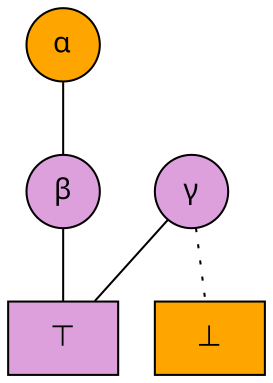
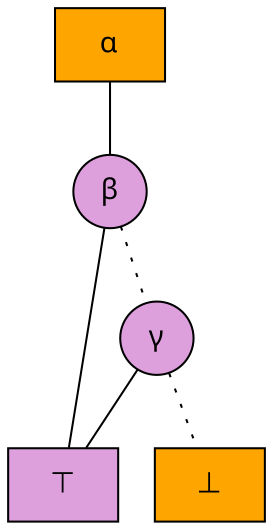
(63, 45) -> (110, 45)
none -> (133, 264)
